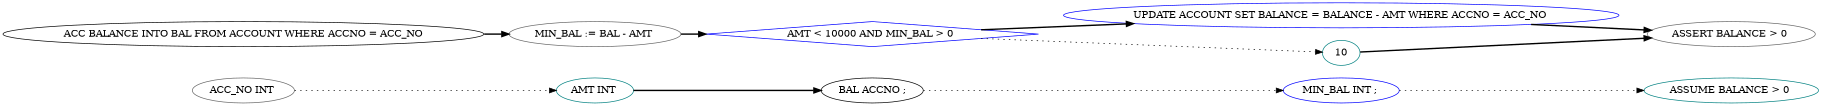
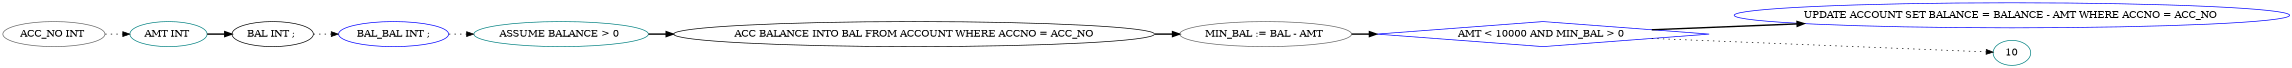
none -> (657, 34)
(1731, 34) -> none
(872, 90) -> (273, 34)
(1341, 90) -> (394, 34)
